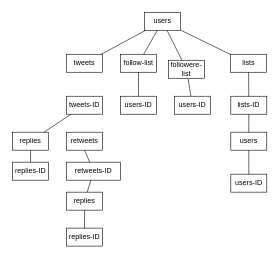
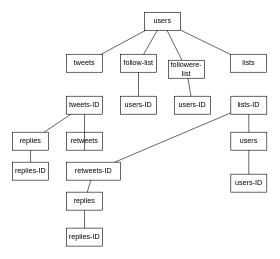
(249, 84) -> (173, 138)
(87, 156) -> (84, 132)
